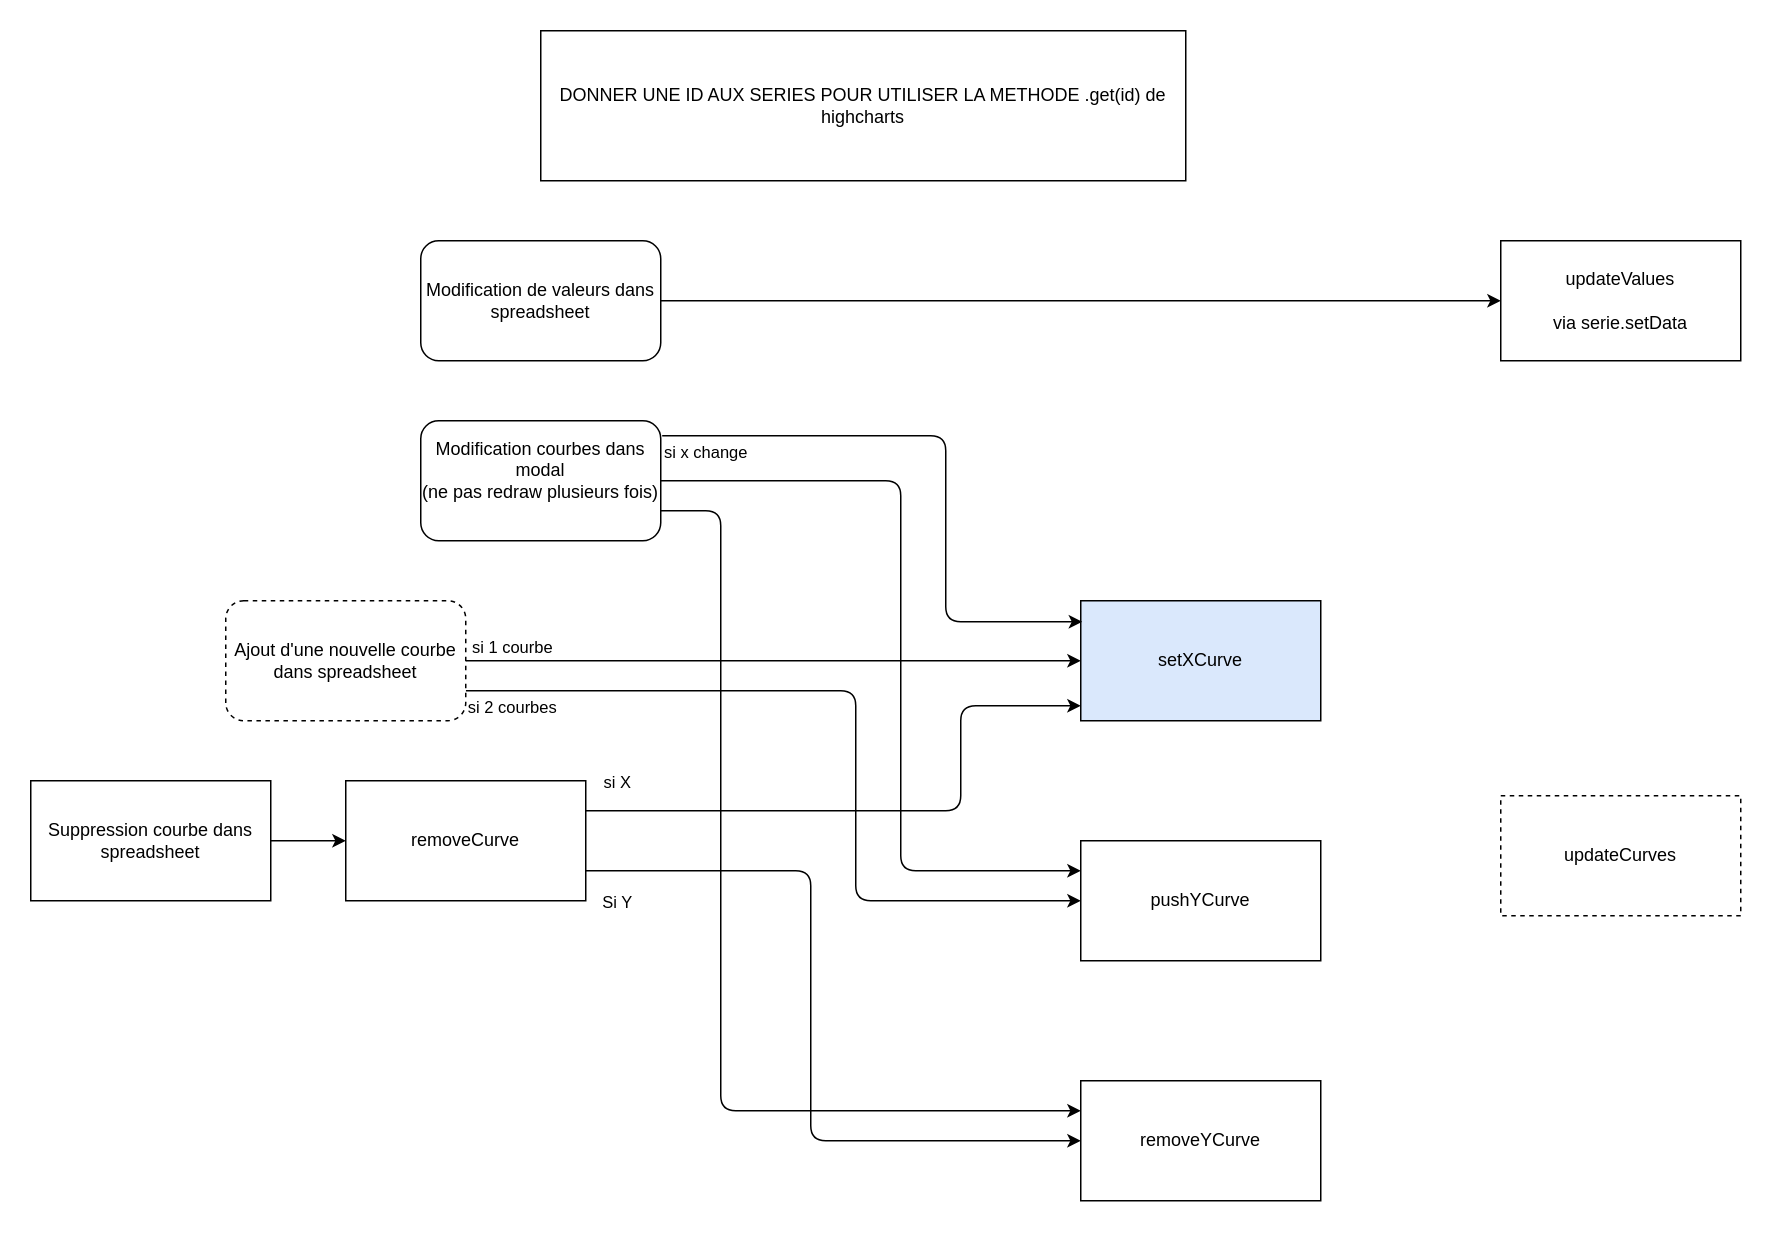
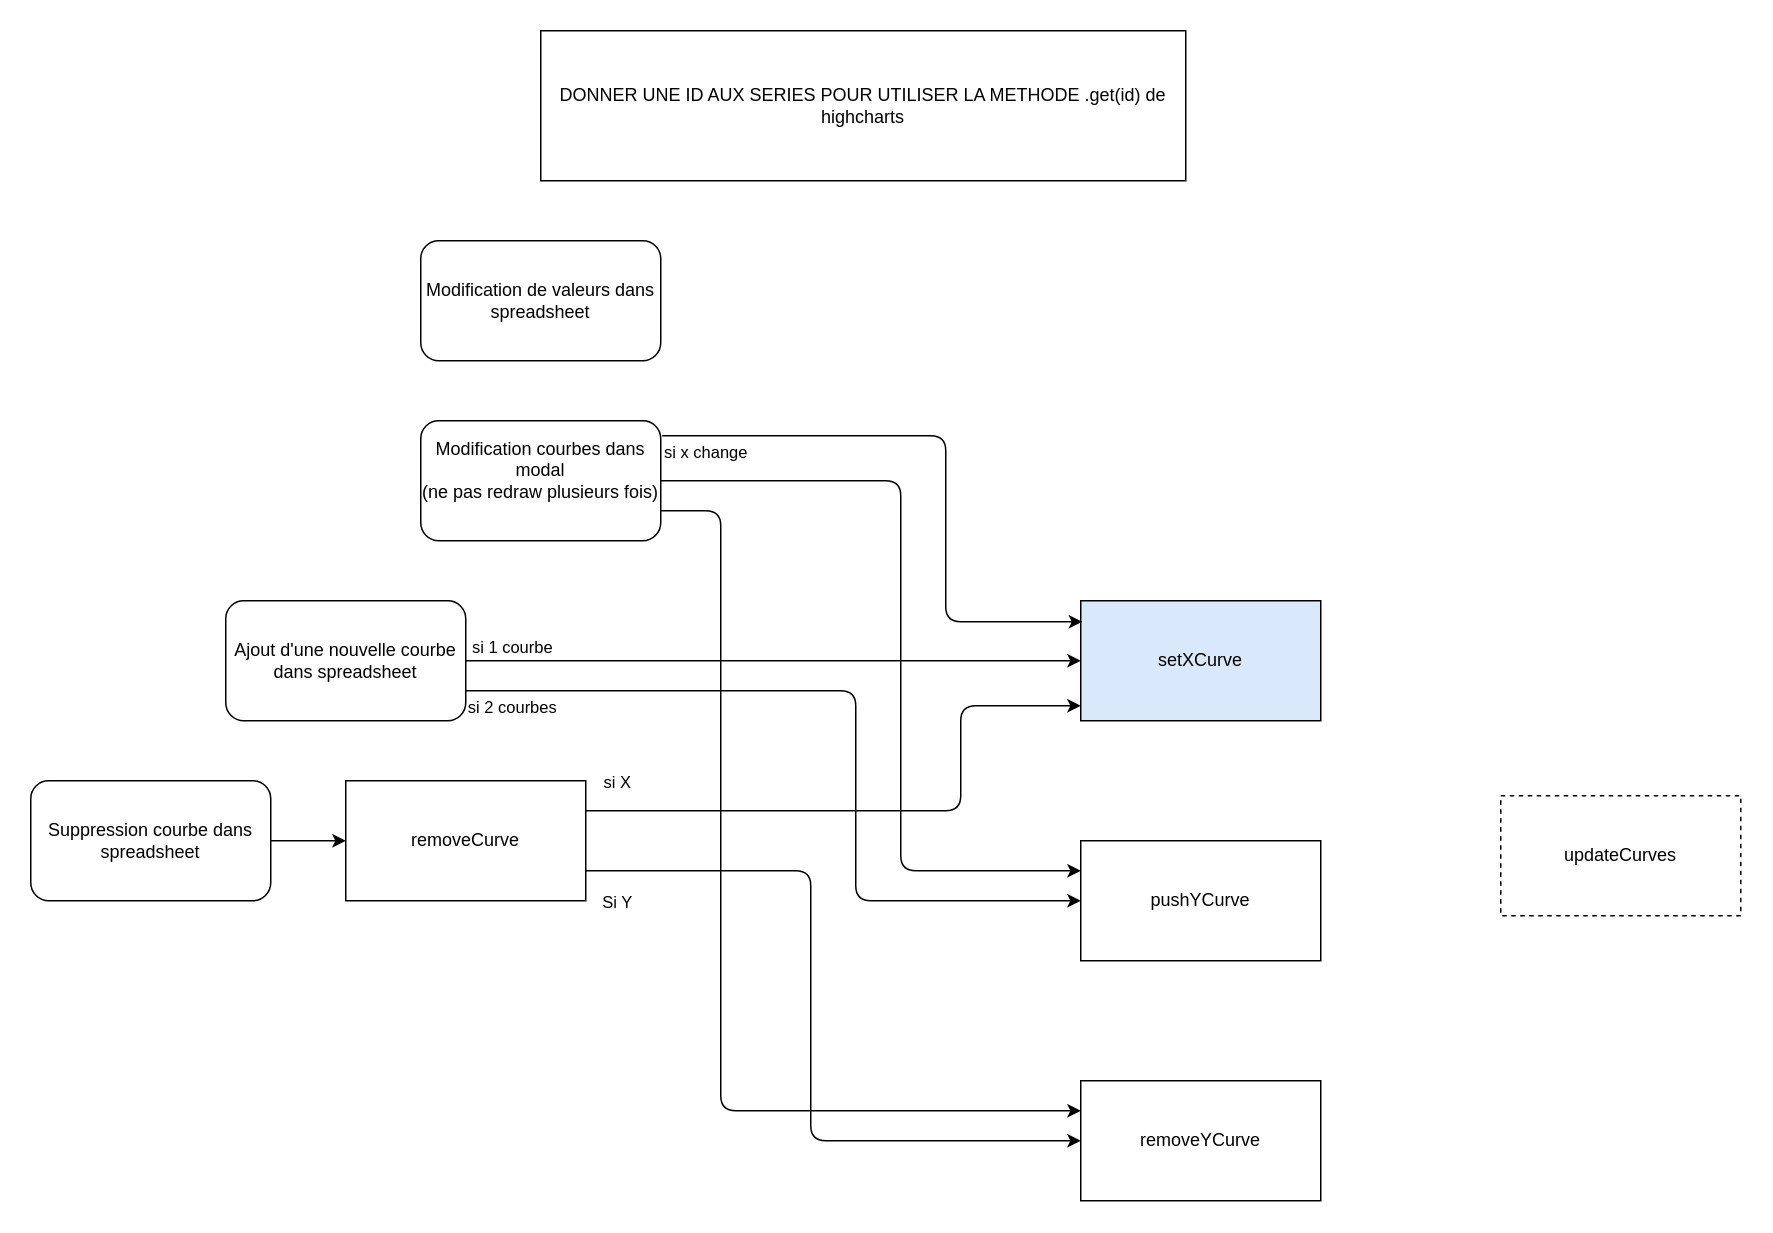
(1076, 301) -> none
(1621, 301) -> none
(346, 661) -> (346, 661)
(151, 841) -> (151, 841)
